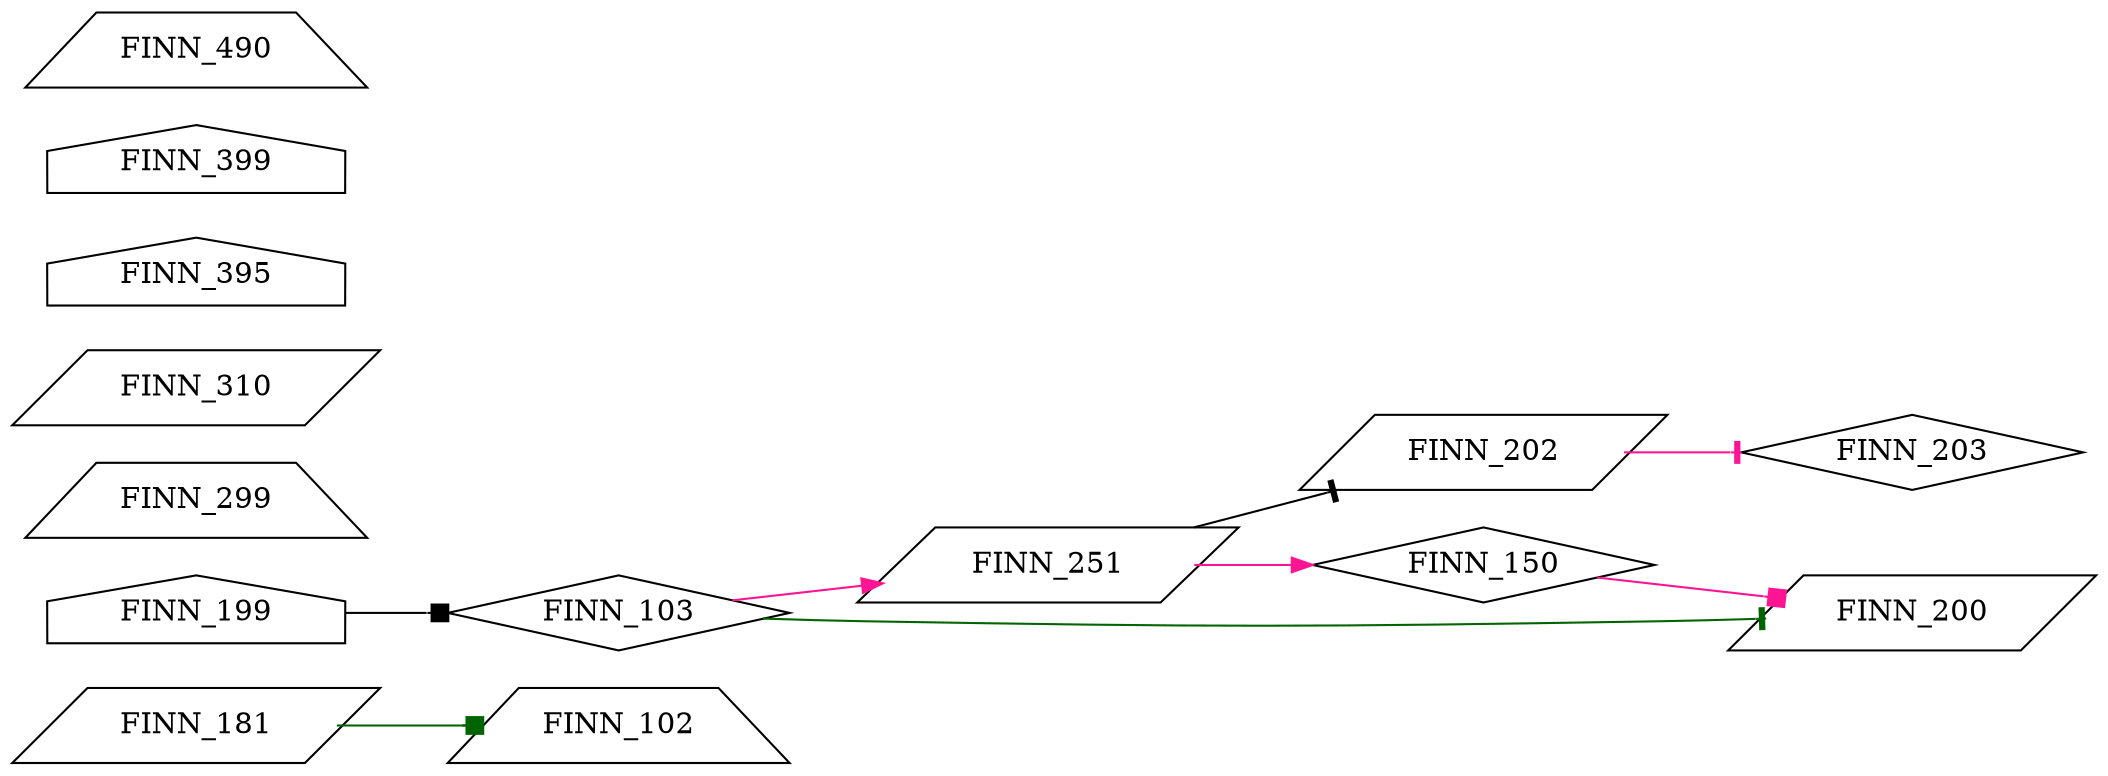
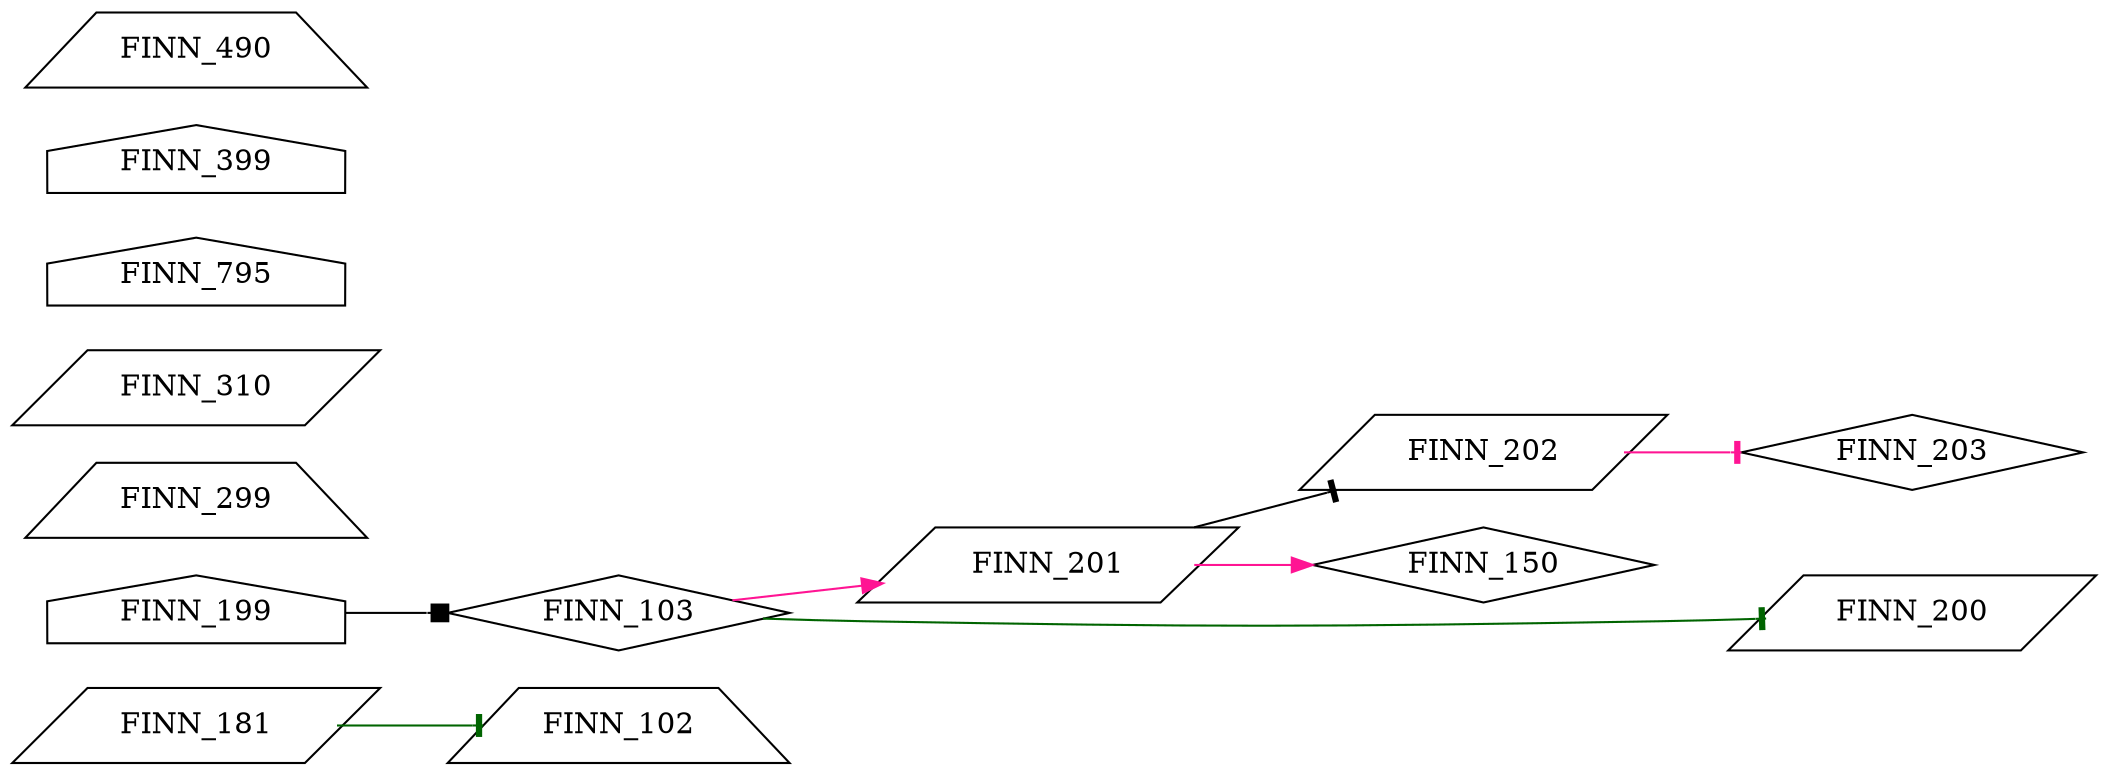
(196, 275) -> (196, 275)
(1048, 565) -> (1048, 565)
(1680, 587) -> none
(405, 725) -> (405, 725)
